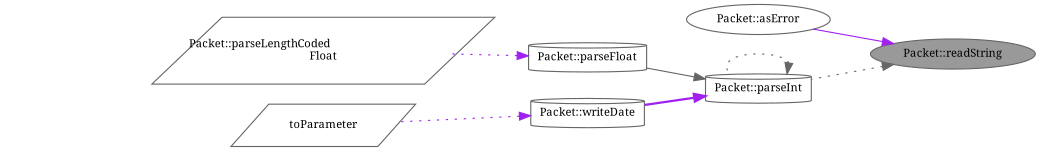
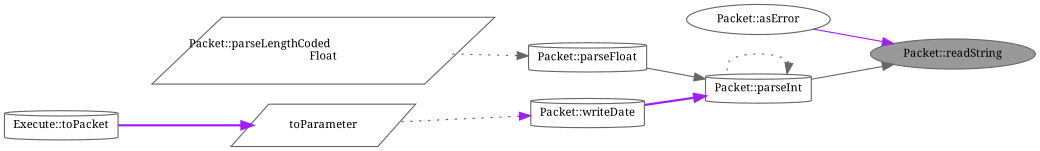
(484, 55) -> (484, 55)
(847, 73) -> (847, 73)
none -> (61, 125)
